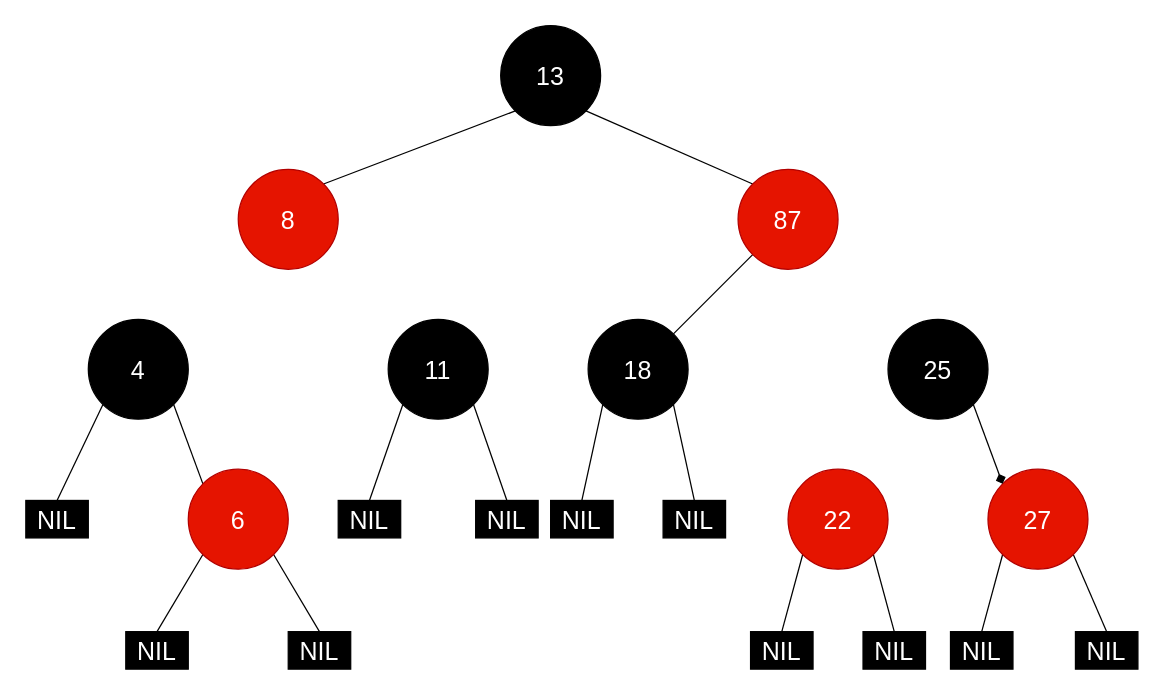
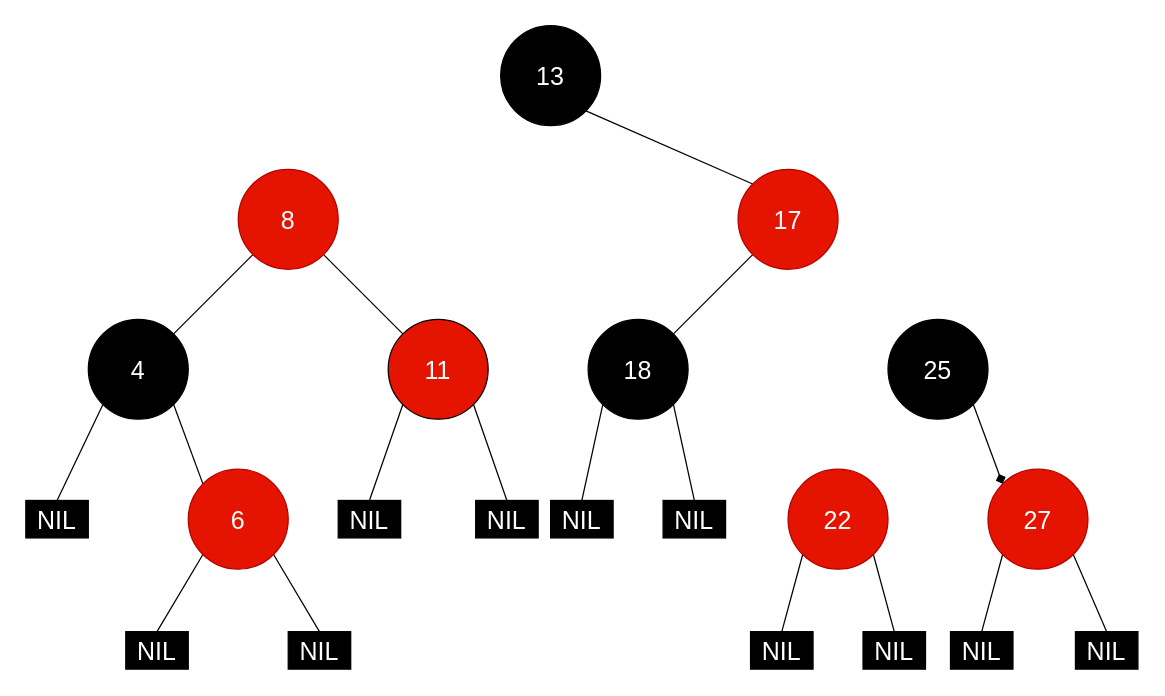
(420, 147) -> none
(788, 219) -> (788, 219)
none -> (213, 294)
none -> (363, 294)
(438, 369) -> (438, 369)
